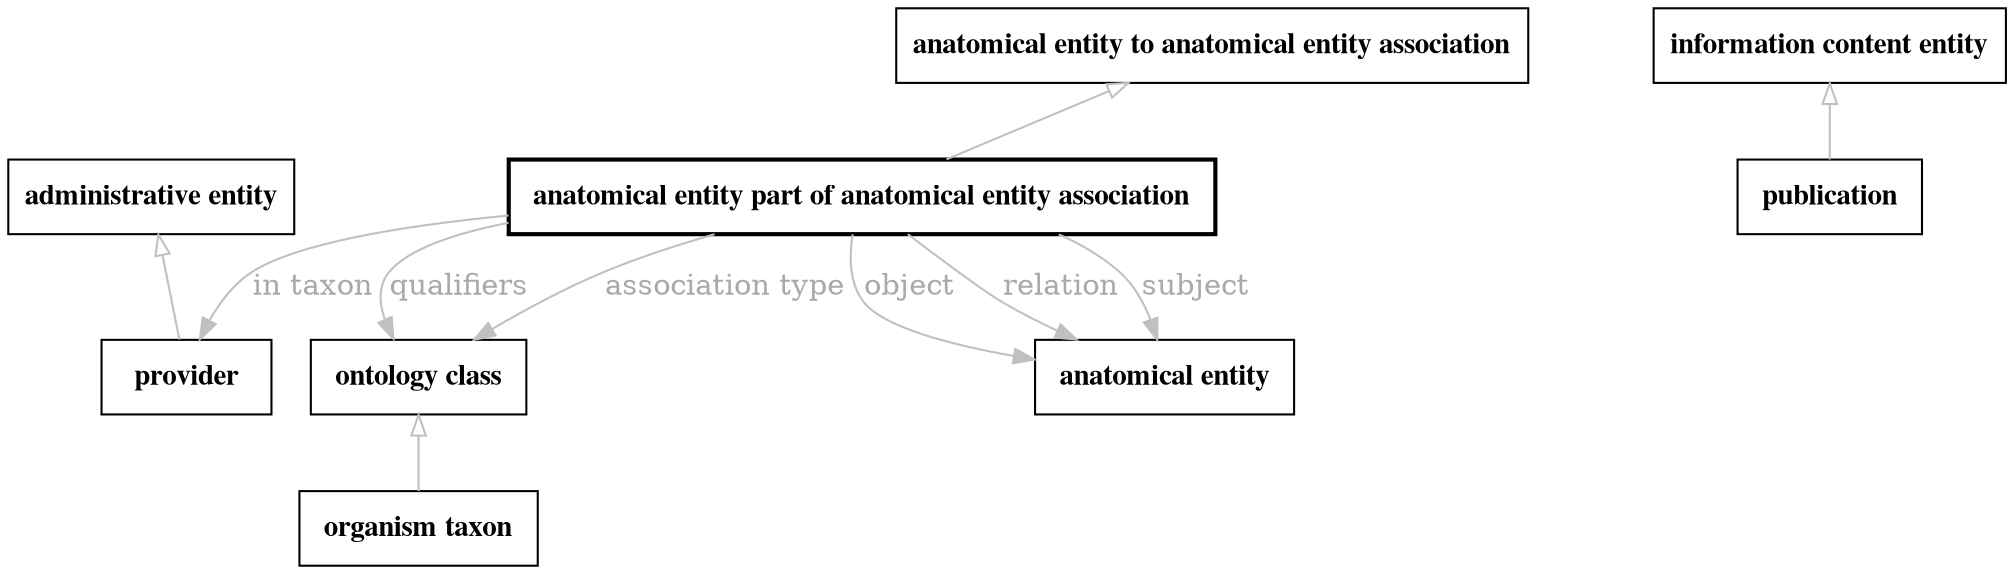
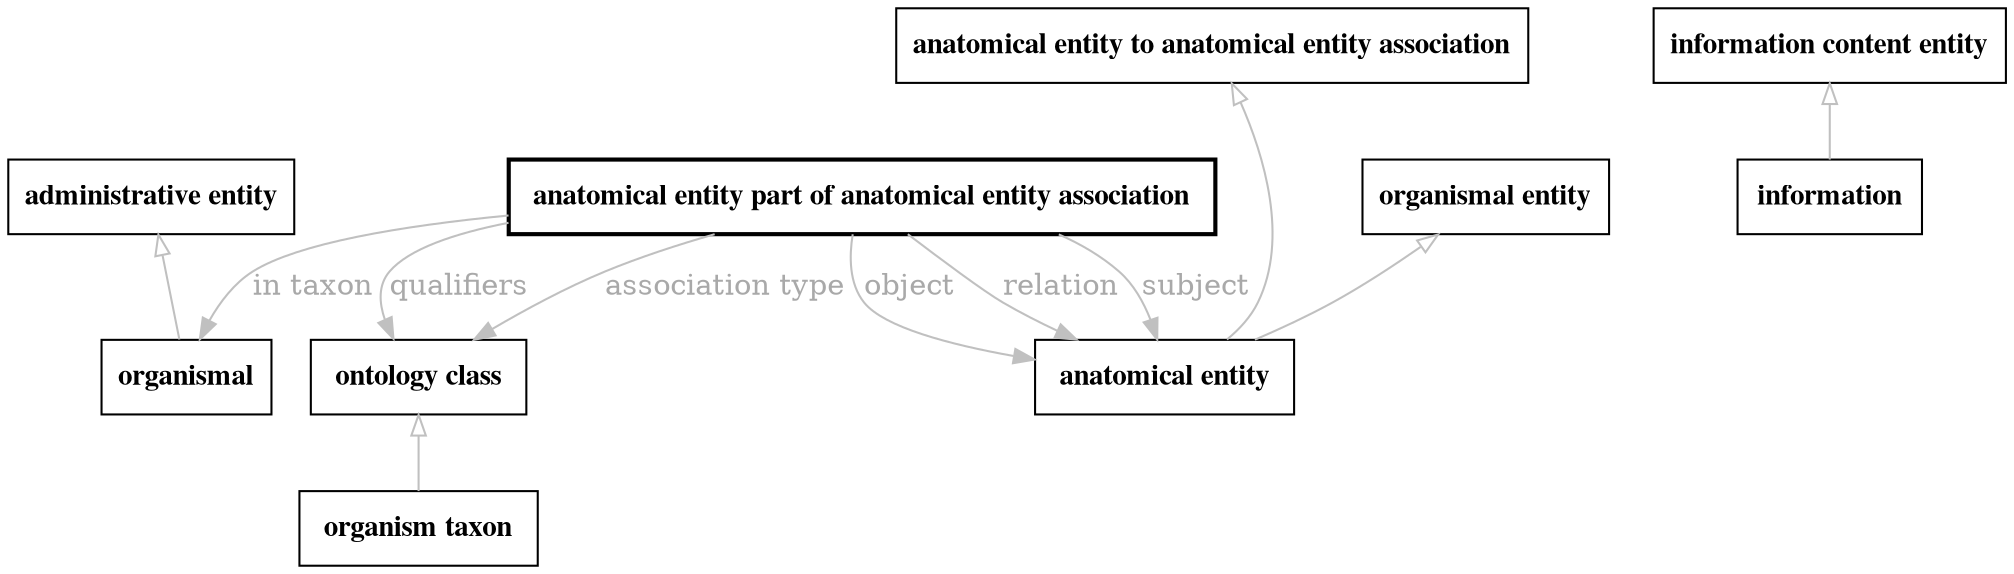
(1028, 125) -> (1272, 225)
none -> (1486, 197)
(1830, 197) -> (1830, 197)
(186, 377) -> (186, 377)
